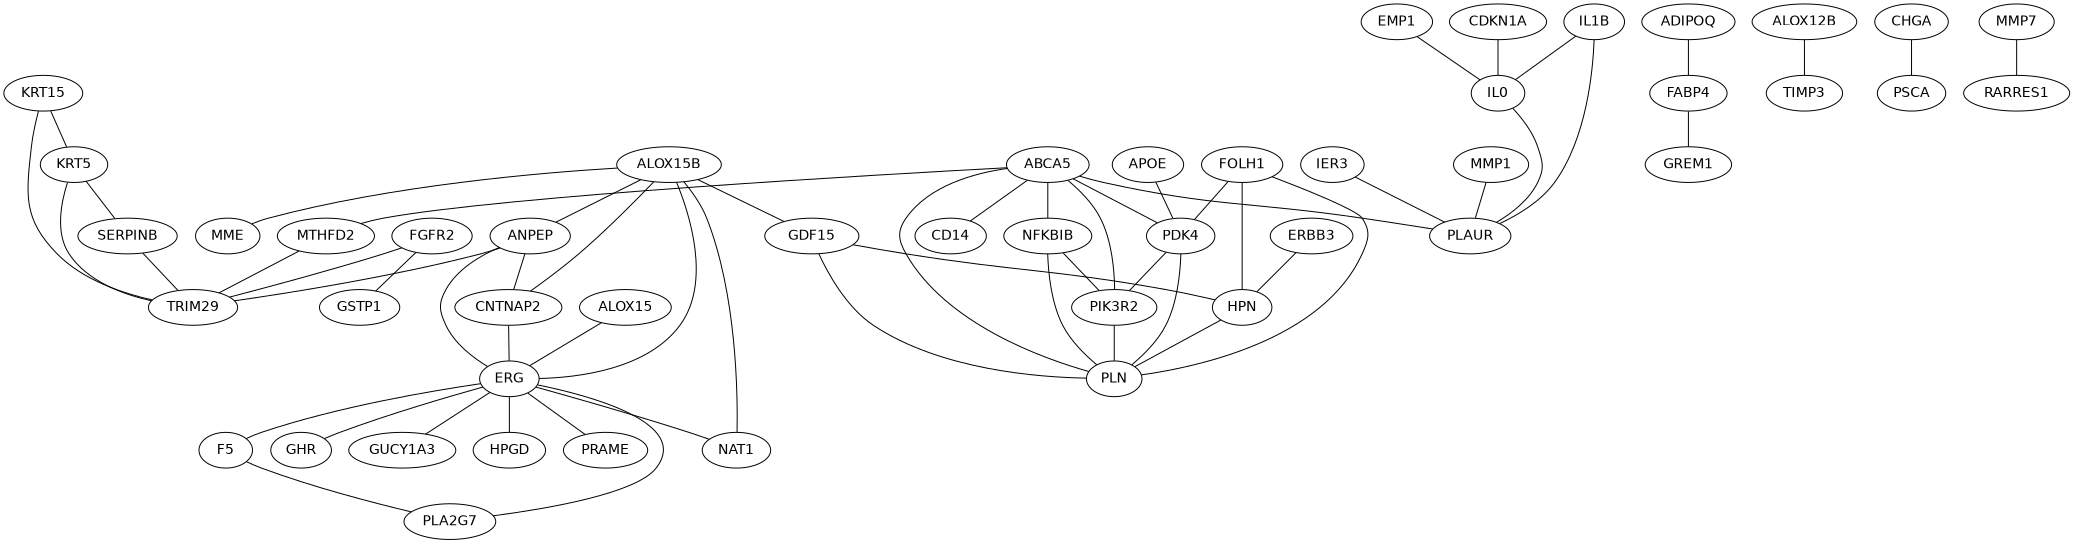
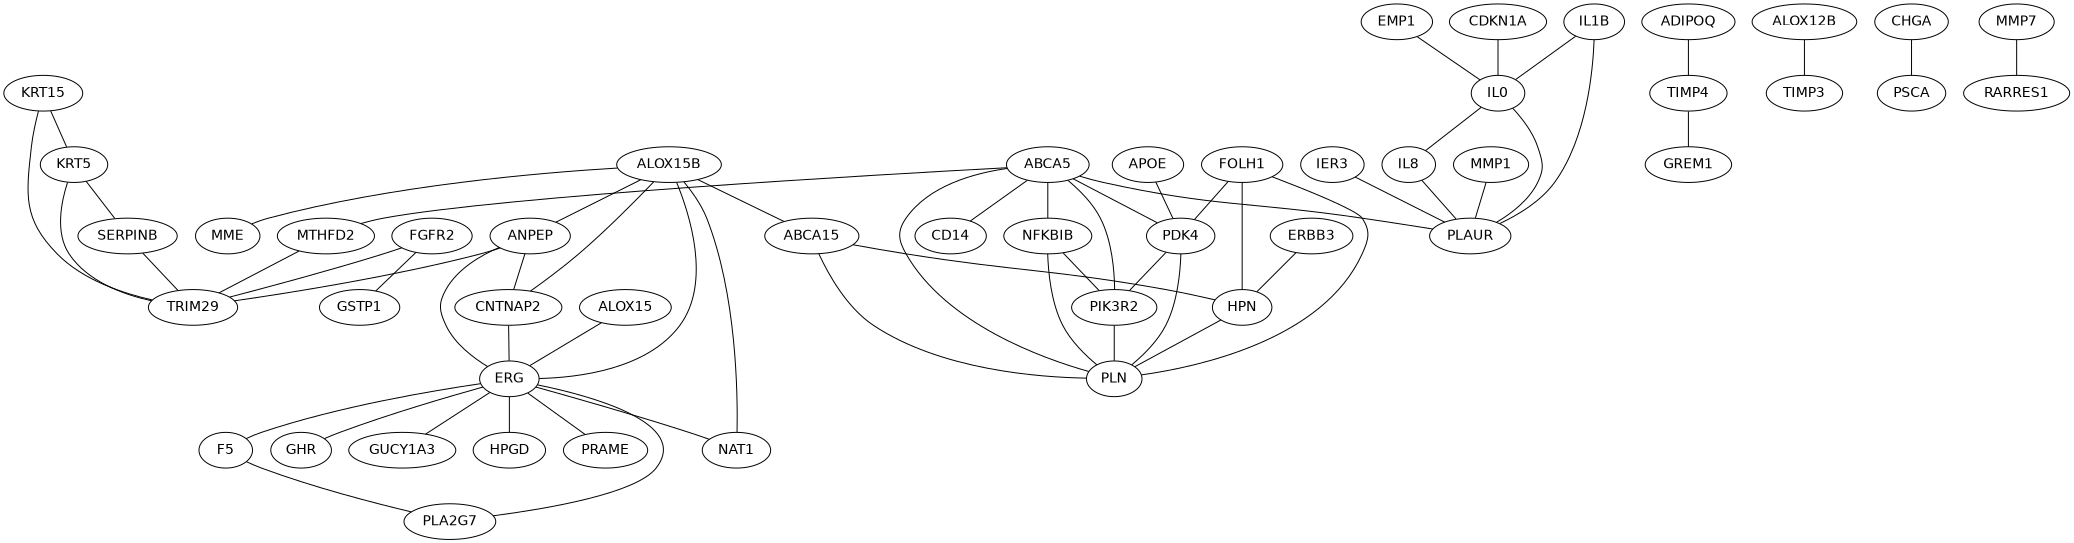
(1688, 93) -> (1688, 93)
none -> (1409, 165)
(812, 236) -> (812, 236)
